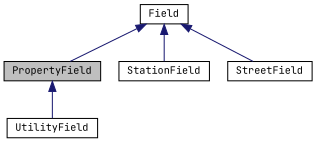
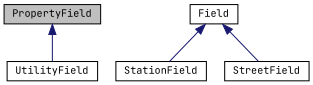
(104, 45) -> none
